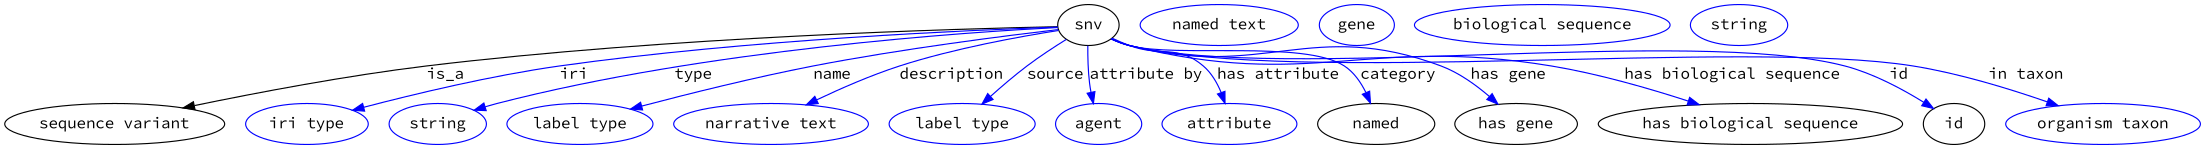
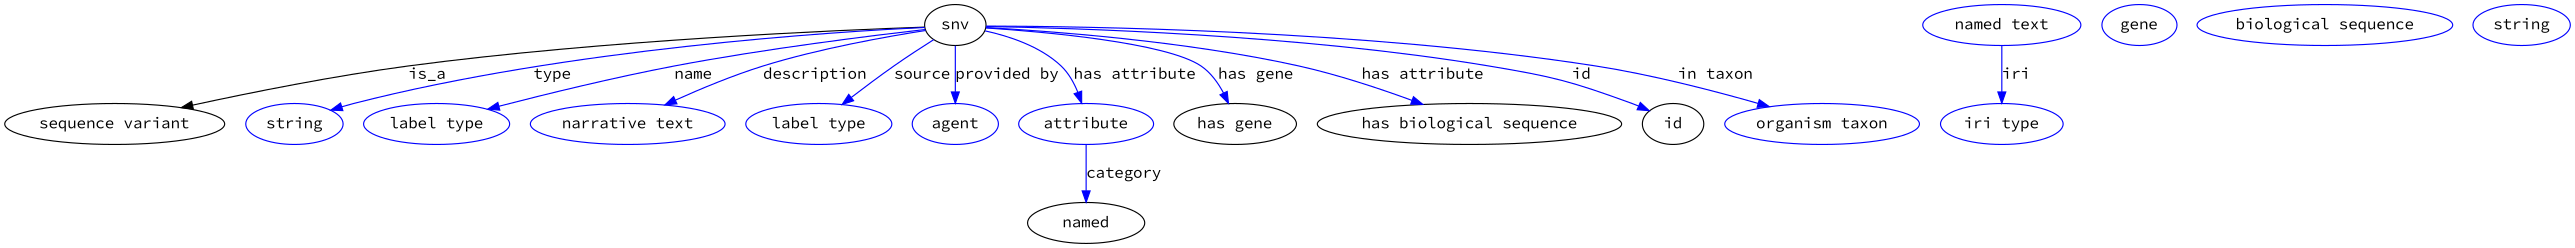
(708, 49) -> (2002, 69)
(1246, 51) -> (1086, 168)
(1146, 75) -> (1007, 75)
(1732, 75) -> (1423, 75)
